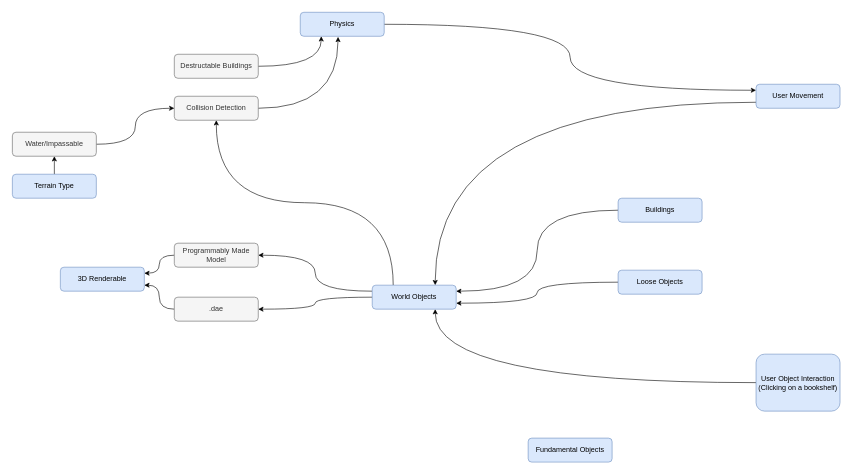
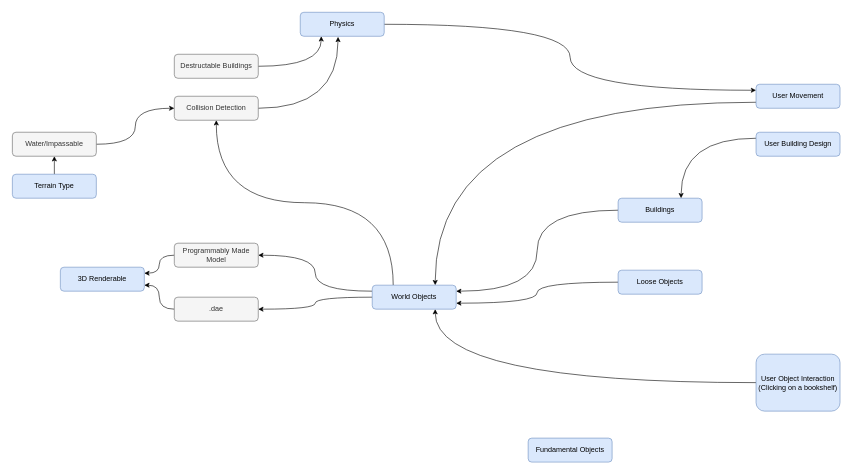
none -> (798, 144)
none -> (705, 150)
